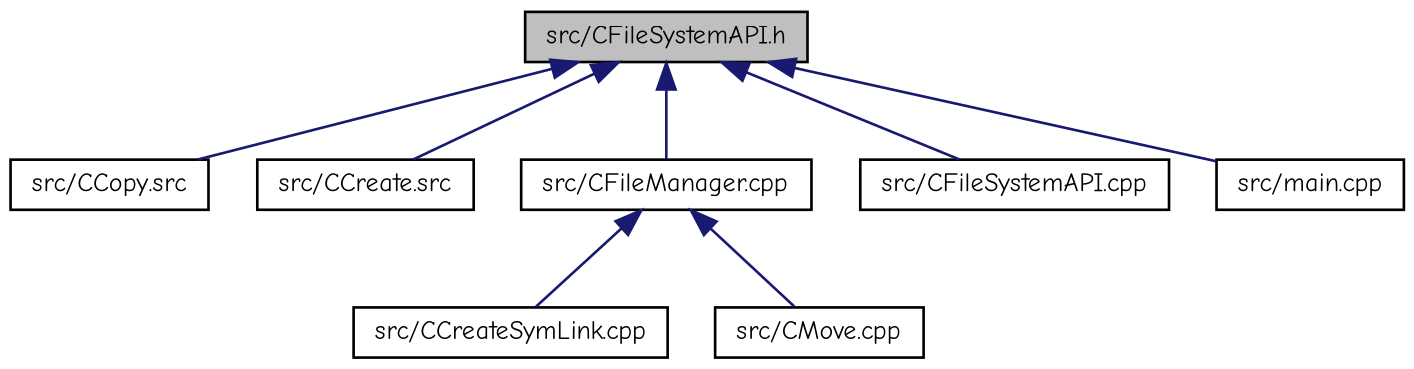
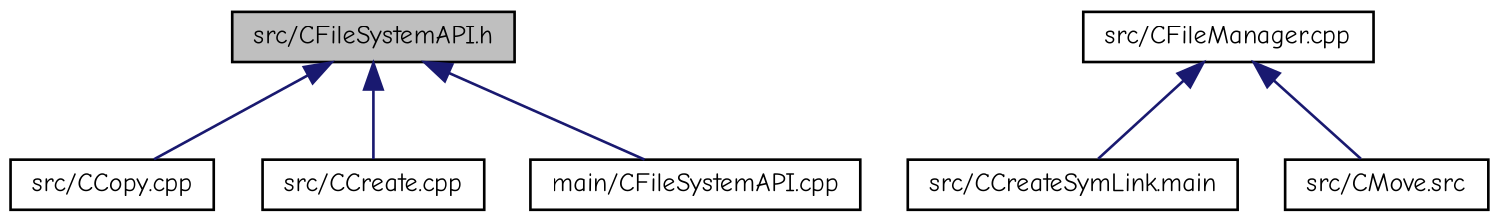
(666, 125) -> none
(110, 185) -> (112, 185)
(365, 185) -> (373, 185)
(1015, 185) -> (695, 185)
(1310, 185) -> none
(511, 332) -> (1073, 185)
(819, 332) -> (1387, 185)
